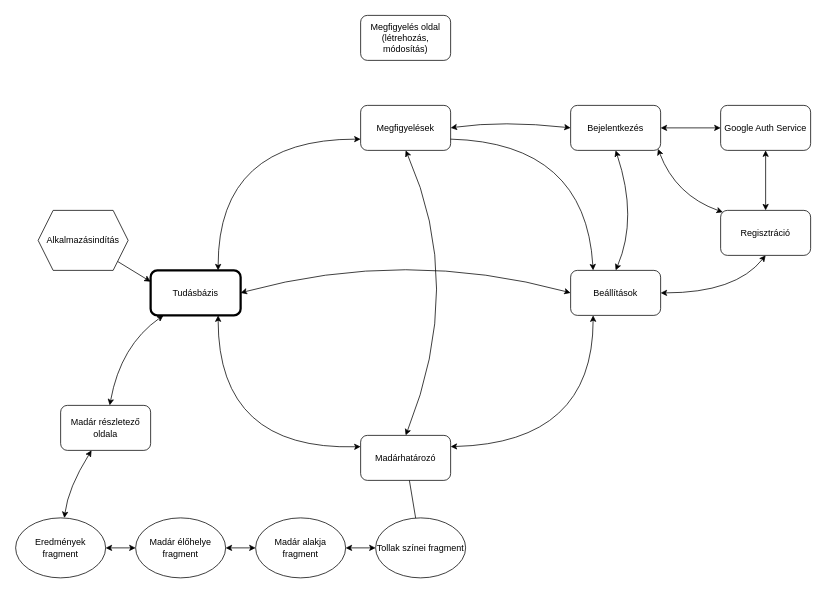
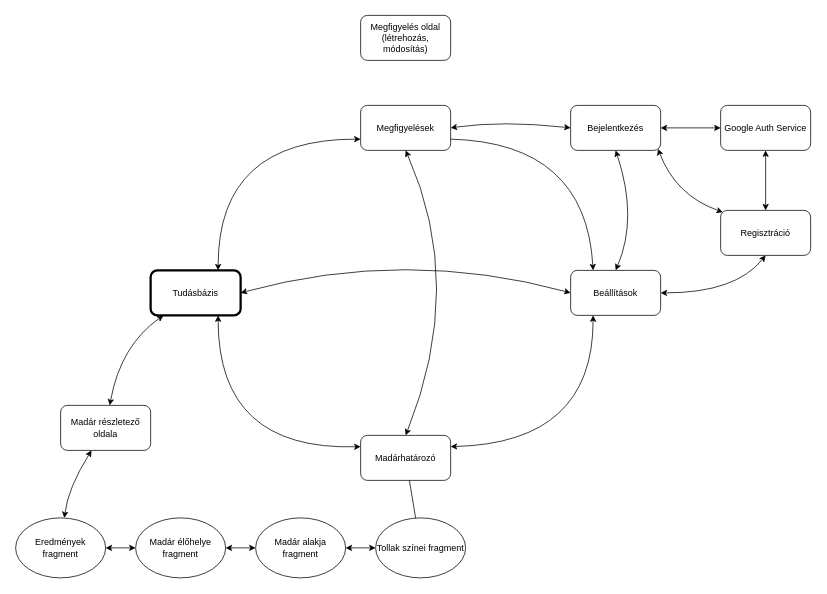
(83, 240) -> none
(131, 270) -> none
